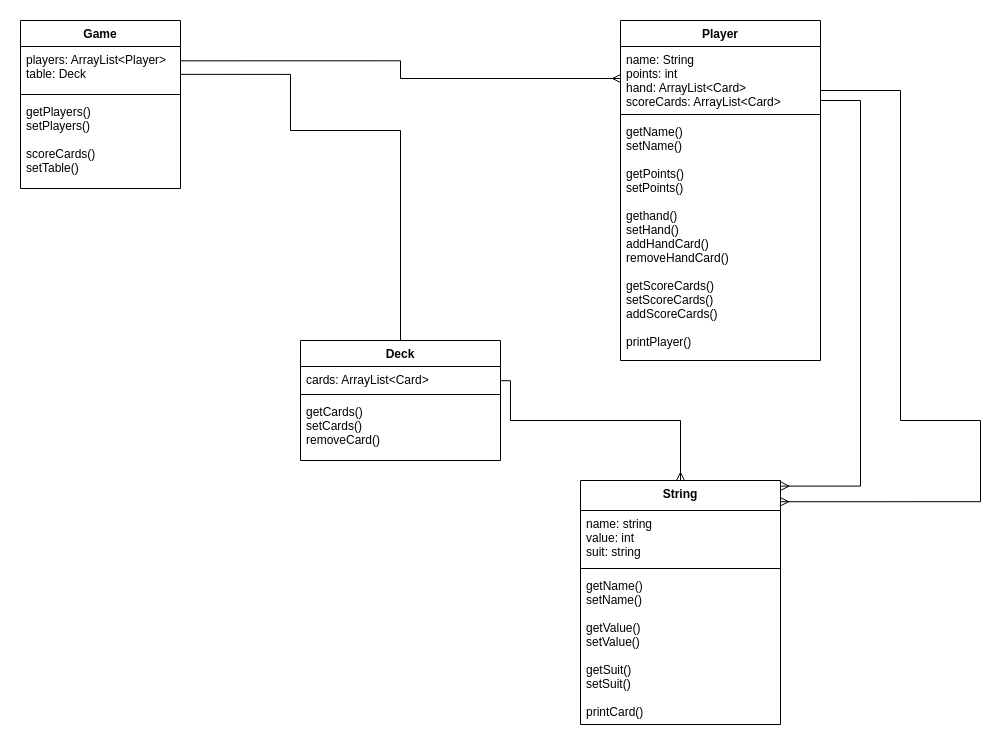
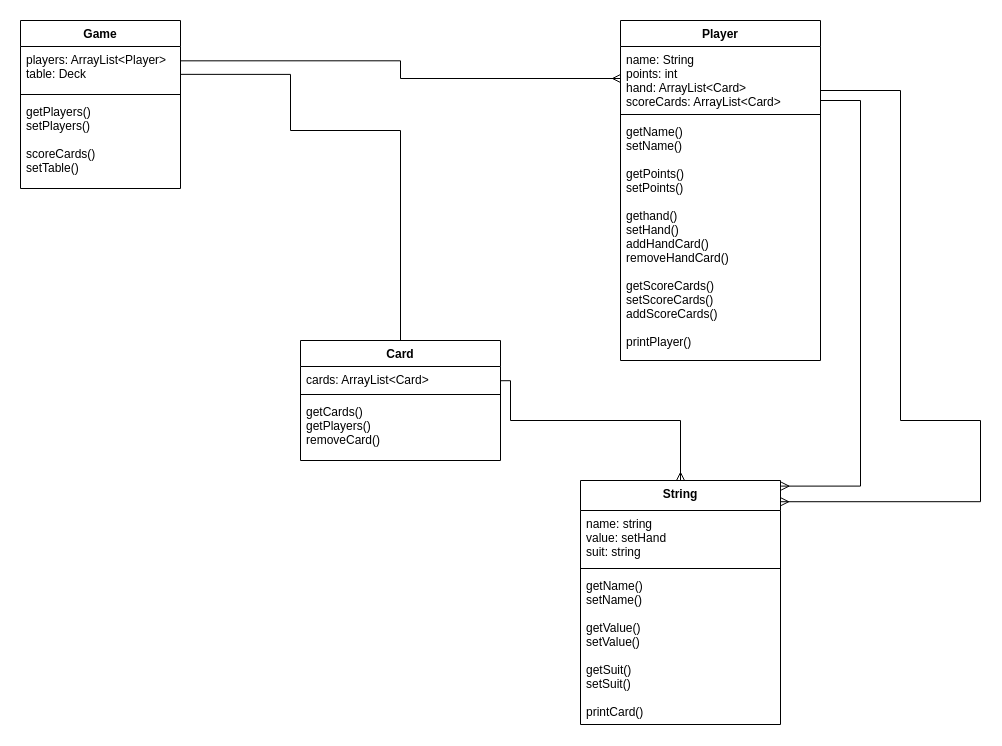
(400, 354) -> (400, 354)
(340, 412) -> (340, 412)
(622, 524) -> (622, 524)
